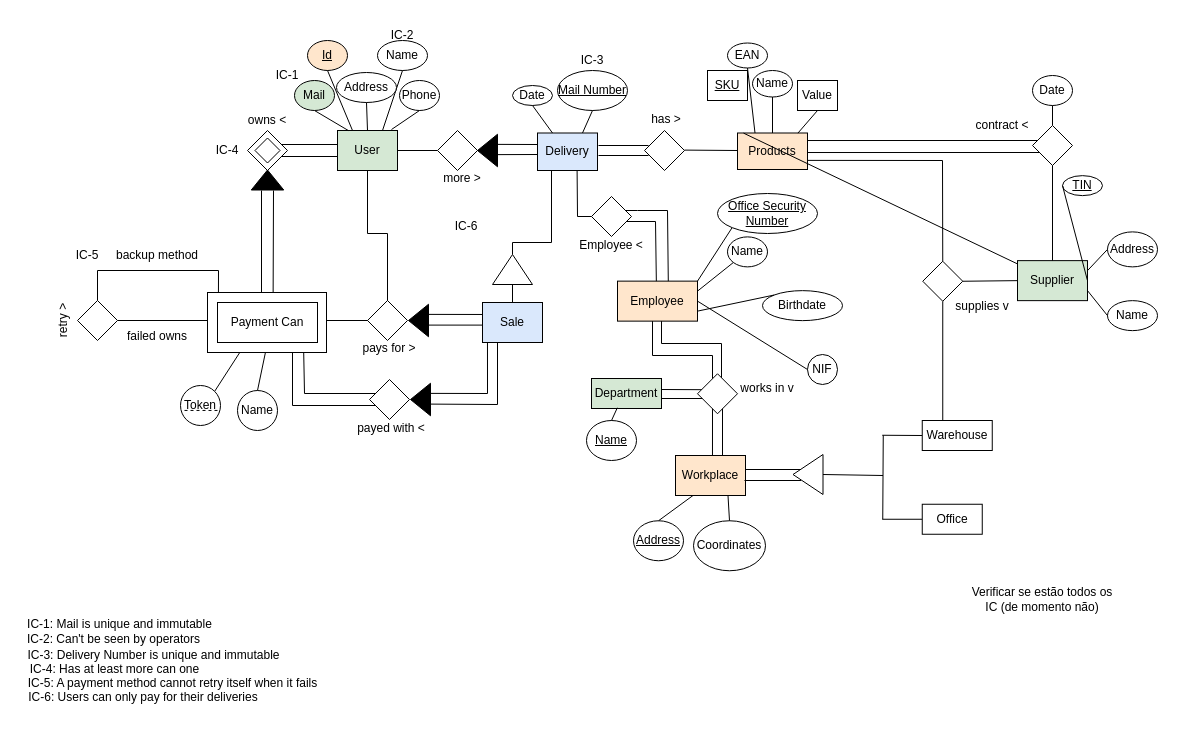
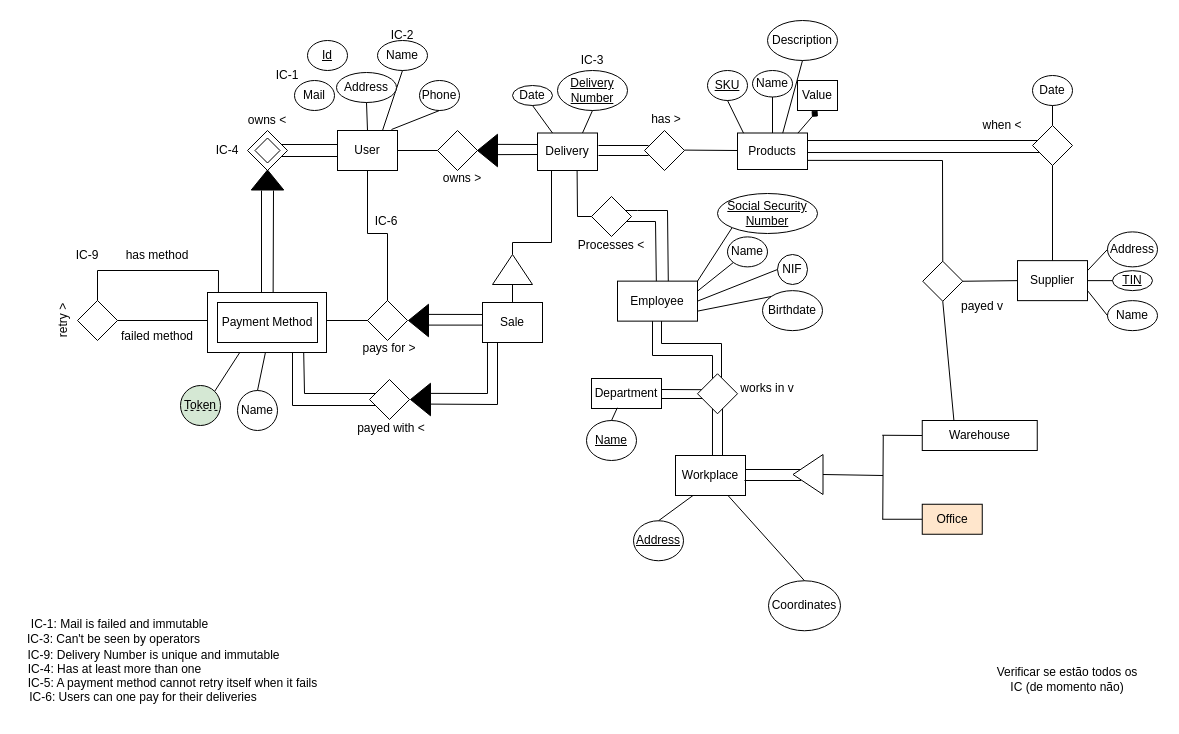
none -> (803, 41)
(328, 56) -> (328, 56)
(748, 56) -> none
(728, 86) -> (728, 86)
(593, 91) -> (593, 91)
(315, 96) -> (315, 96)
(420, 96) -> (440, 96)
none -> (792, 97)
(340, 100) -> none
(751, 101) -> none
(814, 114) -> (812, 117)
(331, 120) -> none
(1003, 126) -> (1003, 126)
(368, 151) -> (368, 151)
(773, 151) -> (773, 151)
(568, 152) -> (568, 152)
(463, 179) -> (463, 179)
(1083, 186) -> (1133, 281)
(880, 198) -> (736, 117)
(768, 214) -> (768, 214)
(467, 227) -> (387, 222)
(612, 246) -> (612, 246)
(88, 256) -> (88, 256)
(158, 256) -> (158, 256)
(1053, 281) -> (1053, 281)
(658, 301) -> (658, 301)
(803, 306) -> (793, 311)
(983, 307) -> (983, 307)
(268, 323) -> (268, 323)
(513, 323) -> (513, 323)
(158, 337) -> (158, 337)
(823, 370) -> (793, 270)
(627, 394) -> (627, 394)
(201, 406) -> (201, 406)
(957, 436) -> (980, 436)
(711, 476) -> (711, 476)
(952, 519) -> (952, 519)
(730, 546) -> (805, 606)
(1042, 600) -> (1067, 680)
(120, 625) -> (120, 625)
(114, 640) -> (114, 640)
(154, 656) -> (154, 656)
(115, 670) -> (115, 670)
(144, 698) -> (144, 698)
